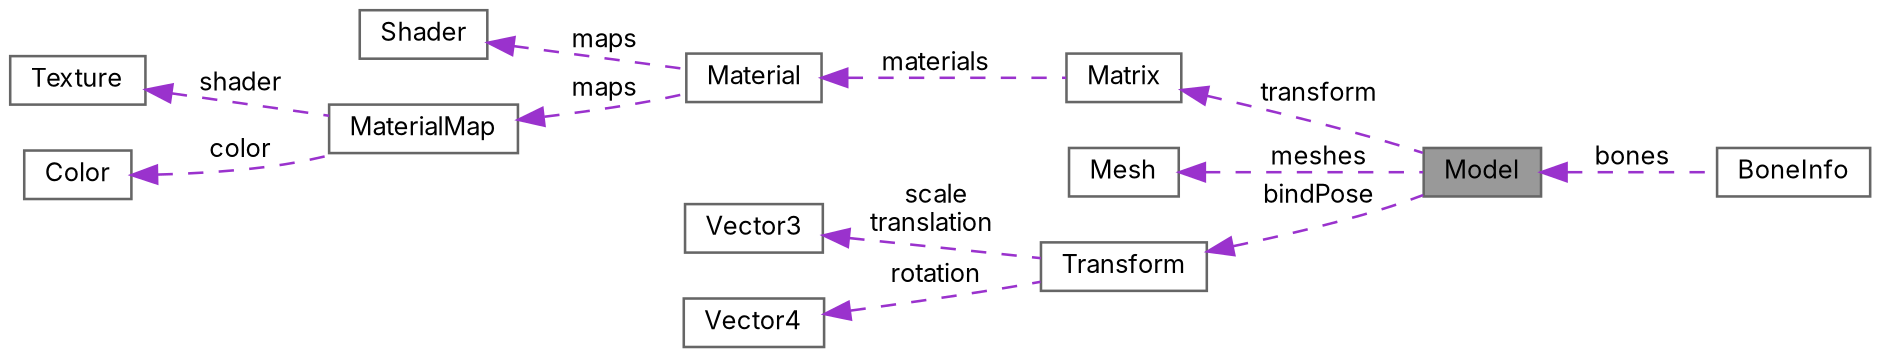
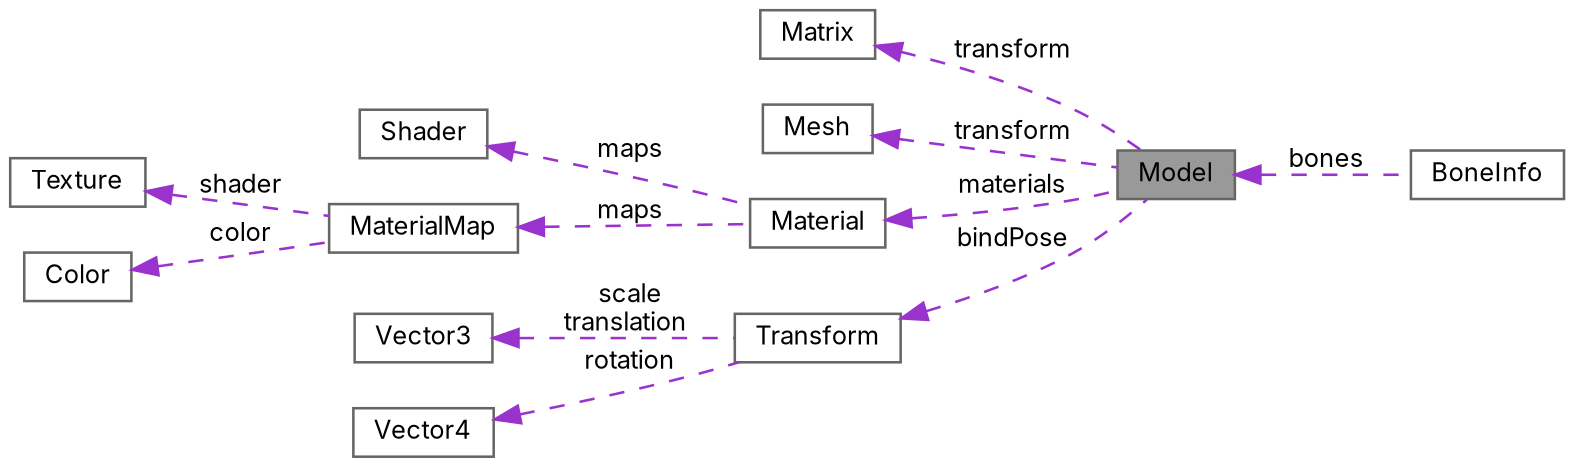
(957, 78) -> (1015, 208)
(1315, 158) -> (1009, 133)
